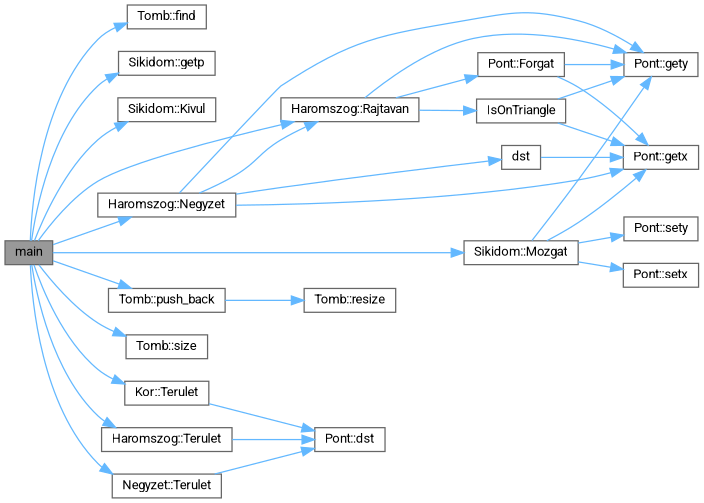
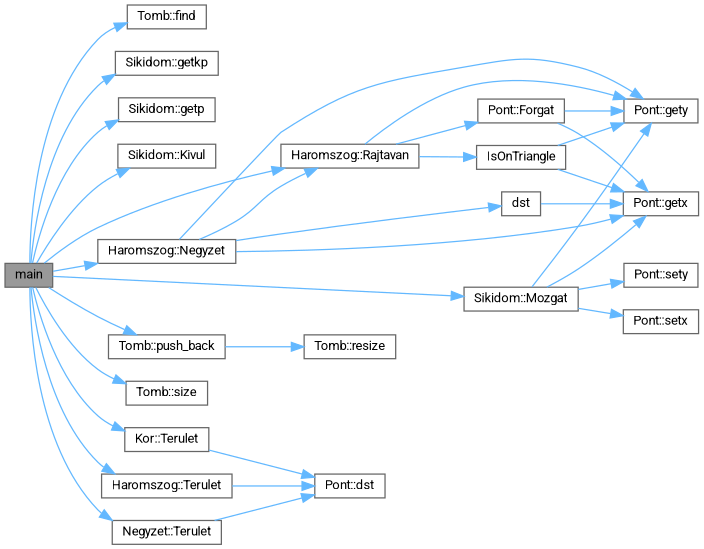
none -> (167, 63)
